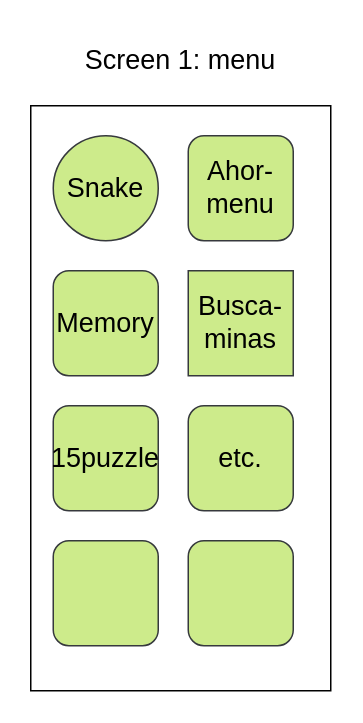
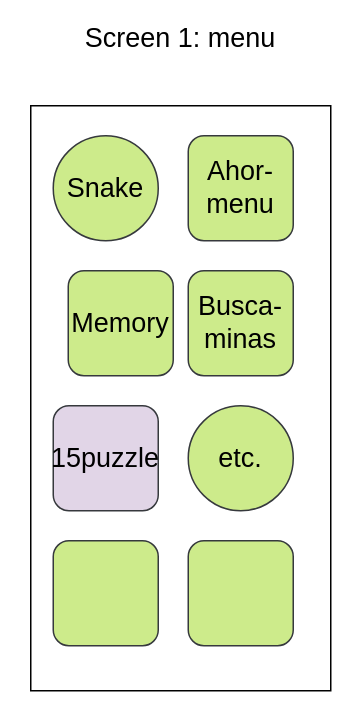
(181, 61) -> (181, 38)
(106, 323) -> (121, 323)
(241, 323) -> (241, 323)
(106, 458) -> (106, 458)
(241, 458) -> (241, 458)
